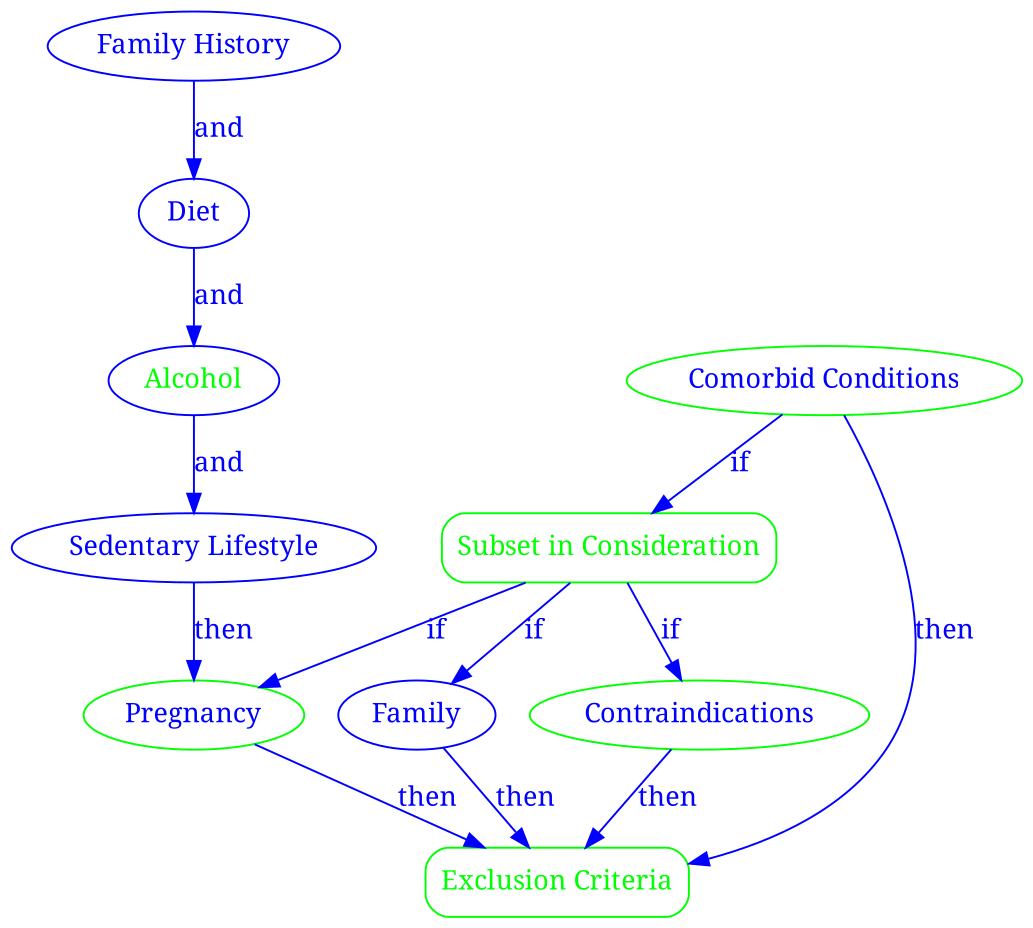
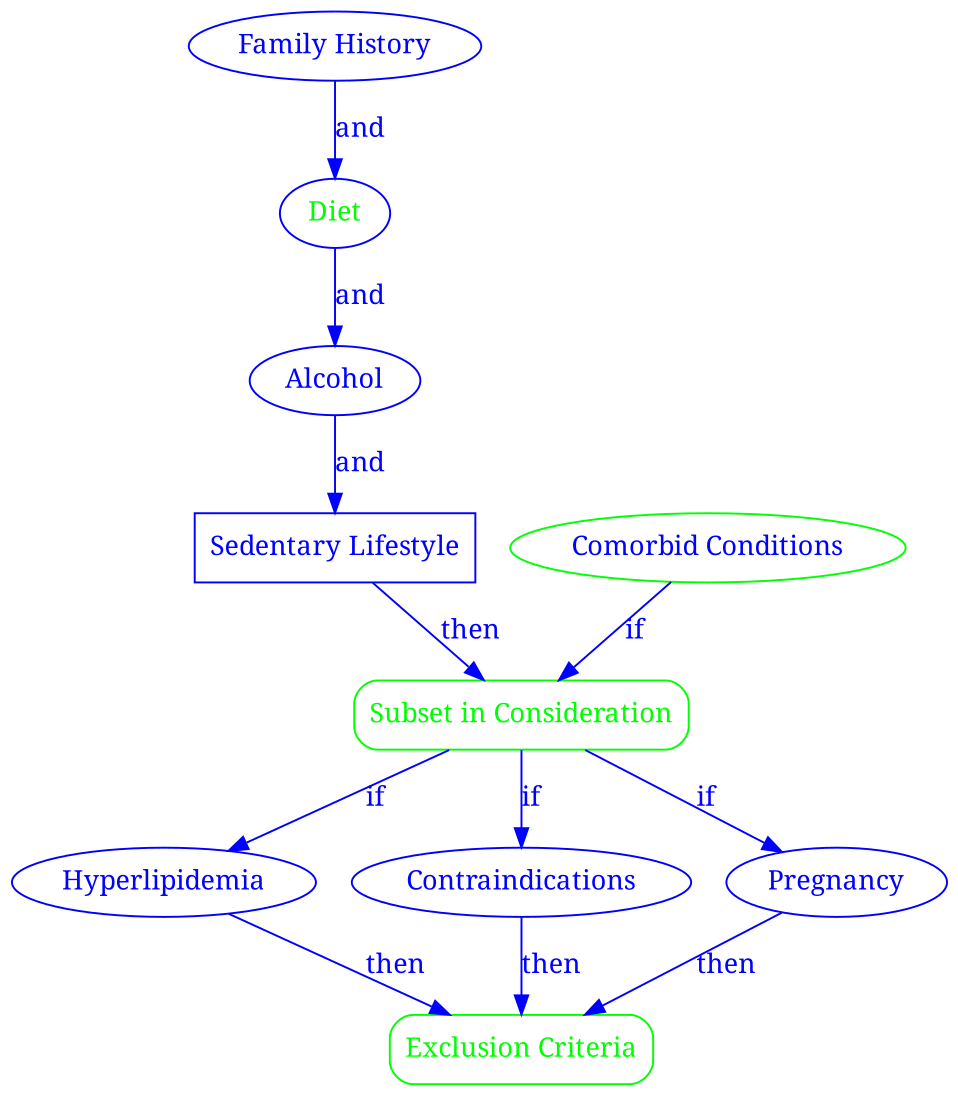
(194, 213) -> (335, 213)
(194, 381) -> (335, 381)
(194, 548) -> (335, 548)
(194, 622) -> (421, 625)
(911, 684) -> none
(194, 715) -> (837, 882)
(417, 715) -> (164, 882)
(699, 715) -> (521, 882)
